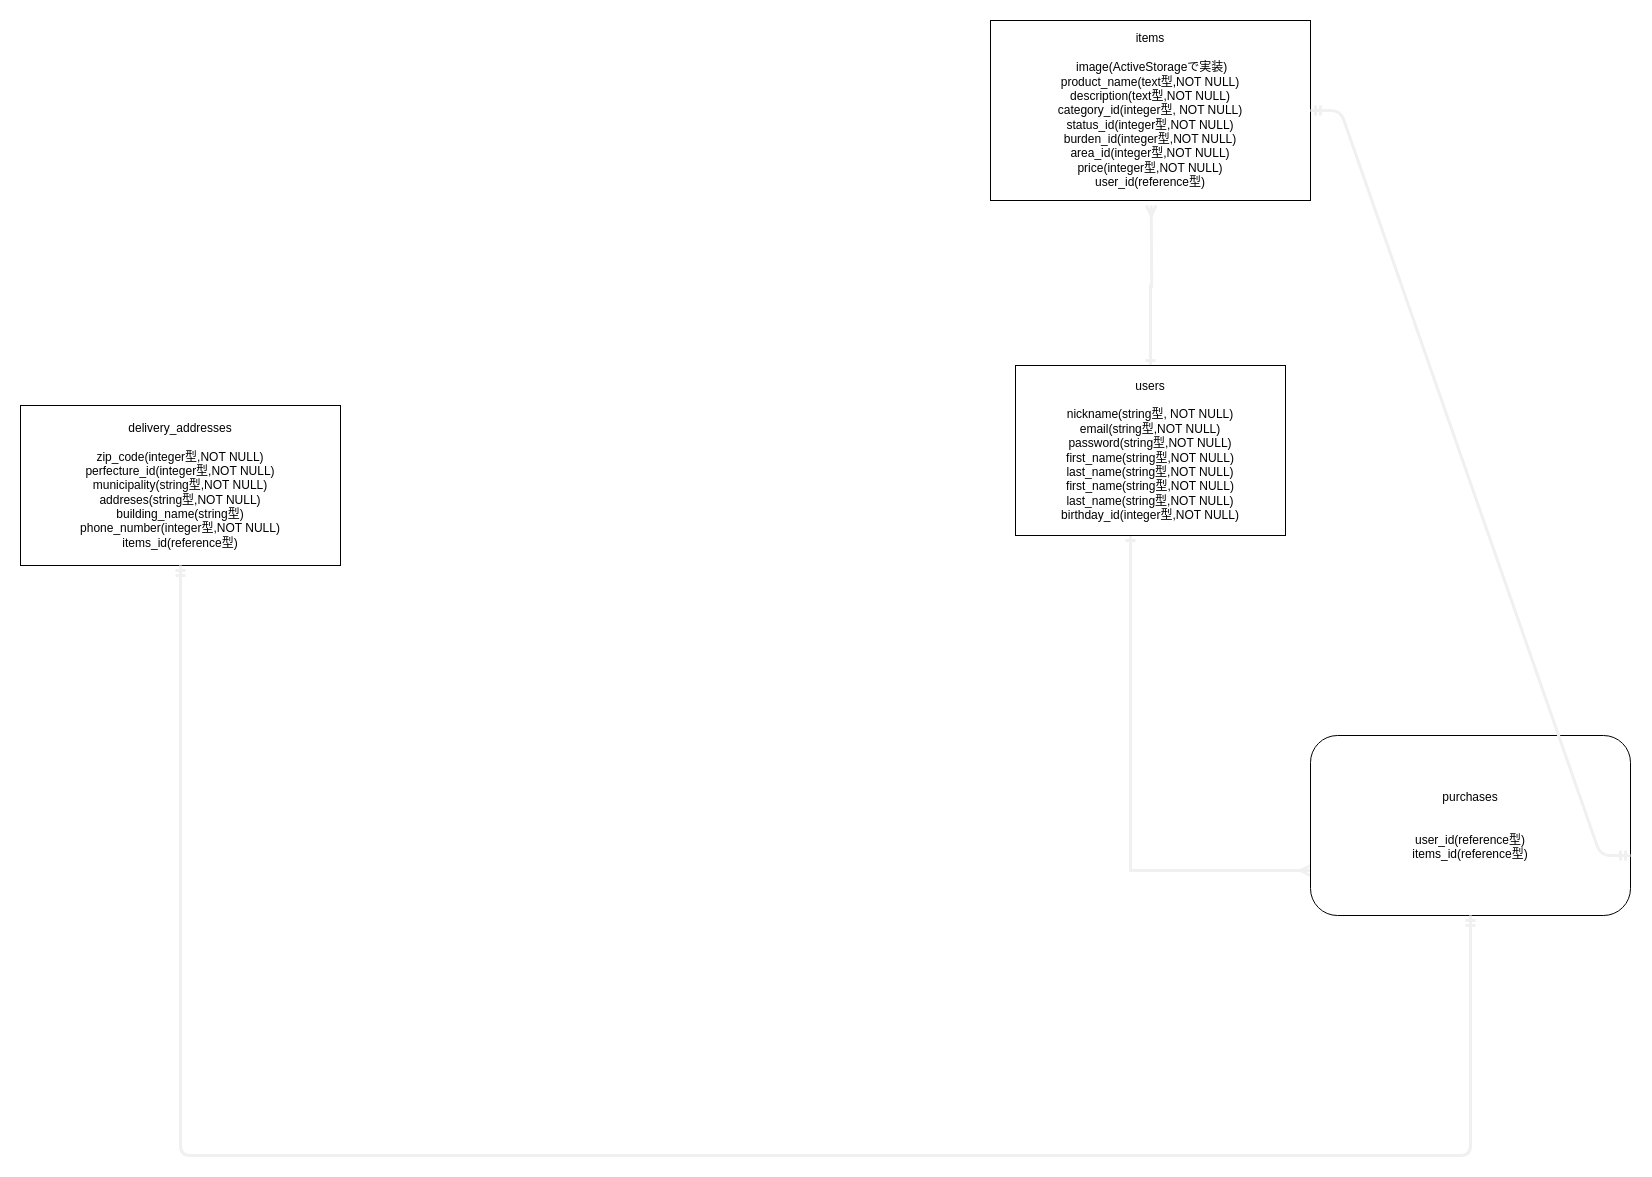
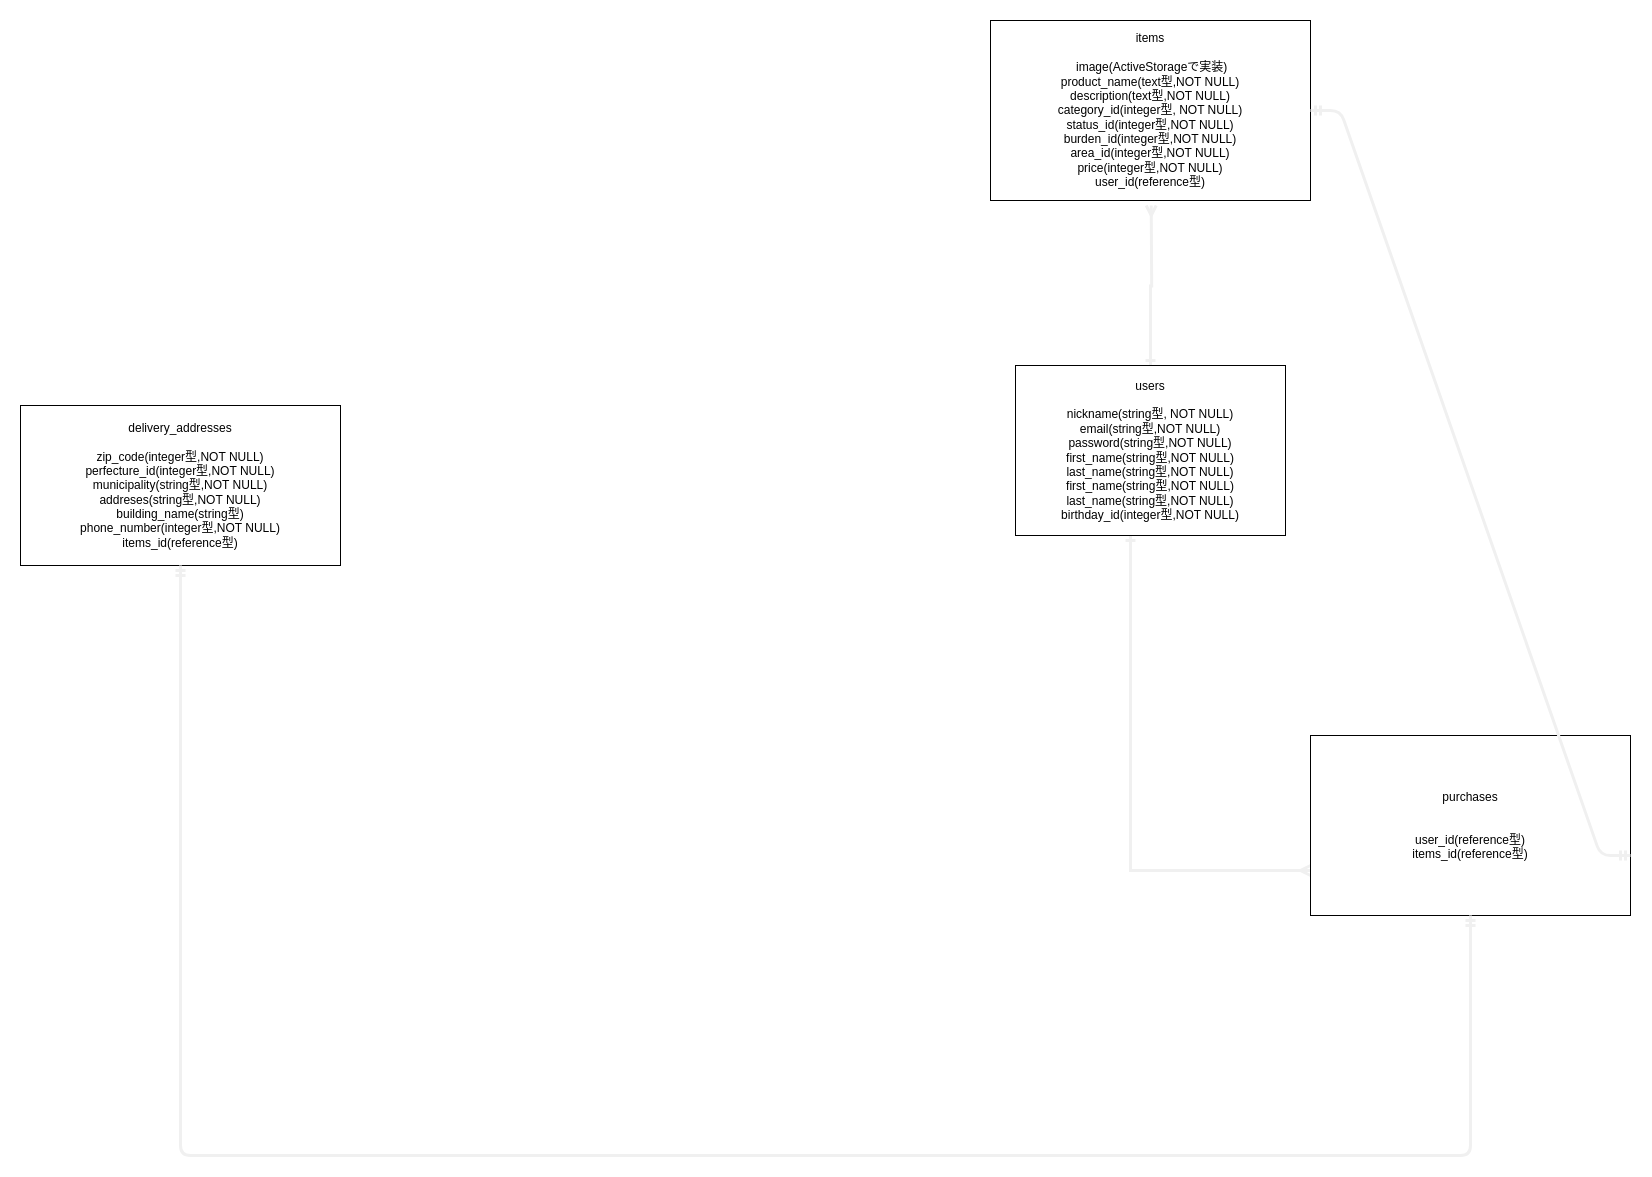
(1471, 826) -> (1471, 826)
